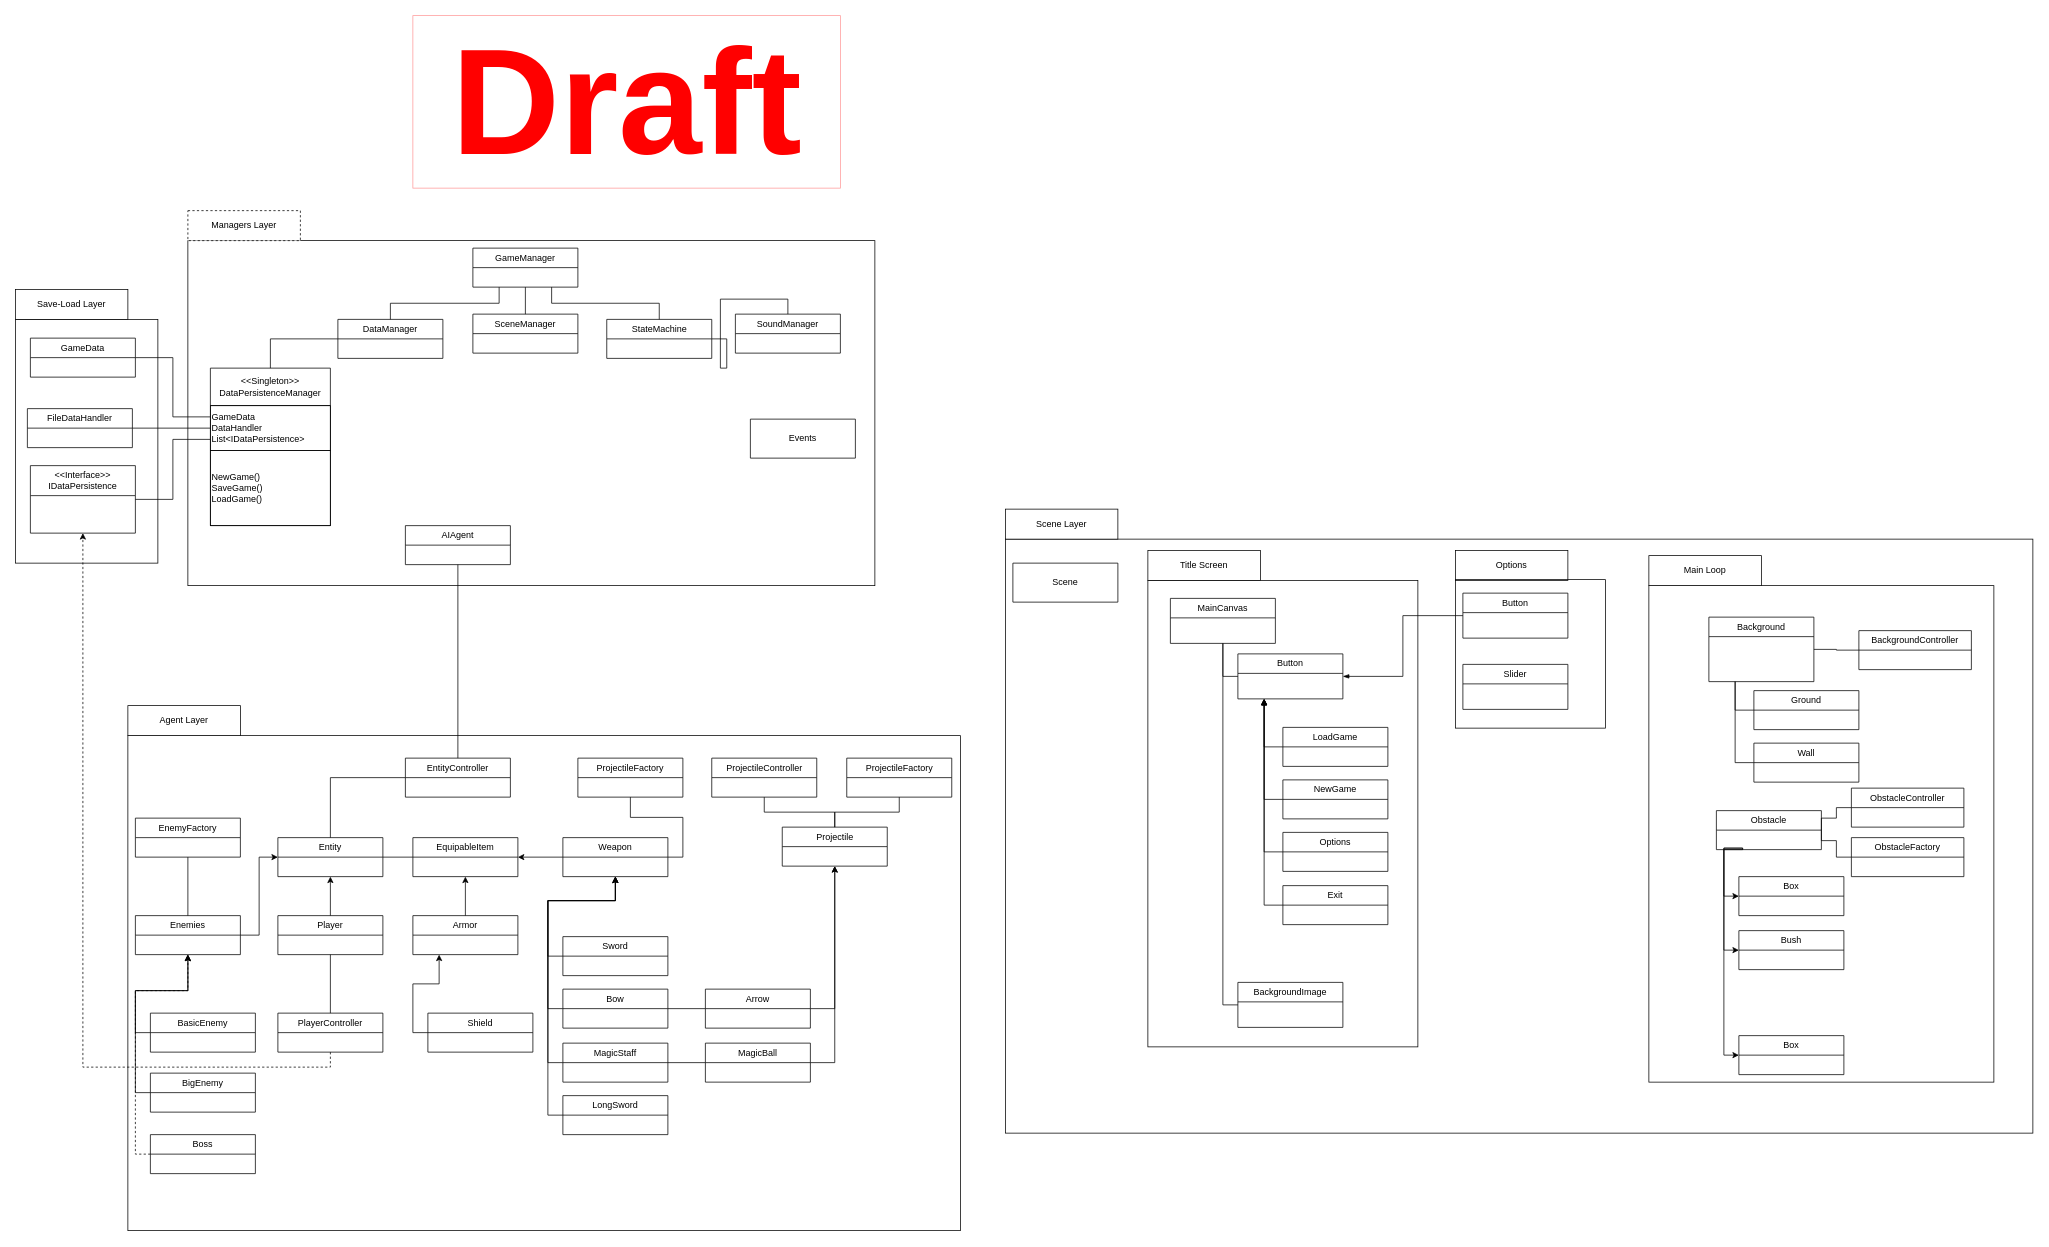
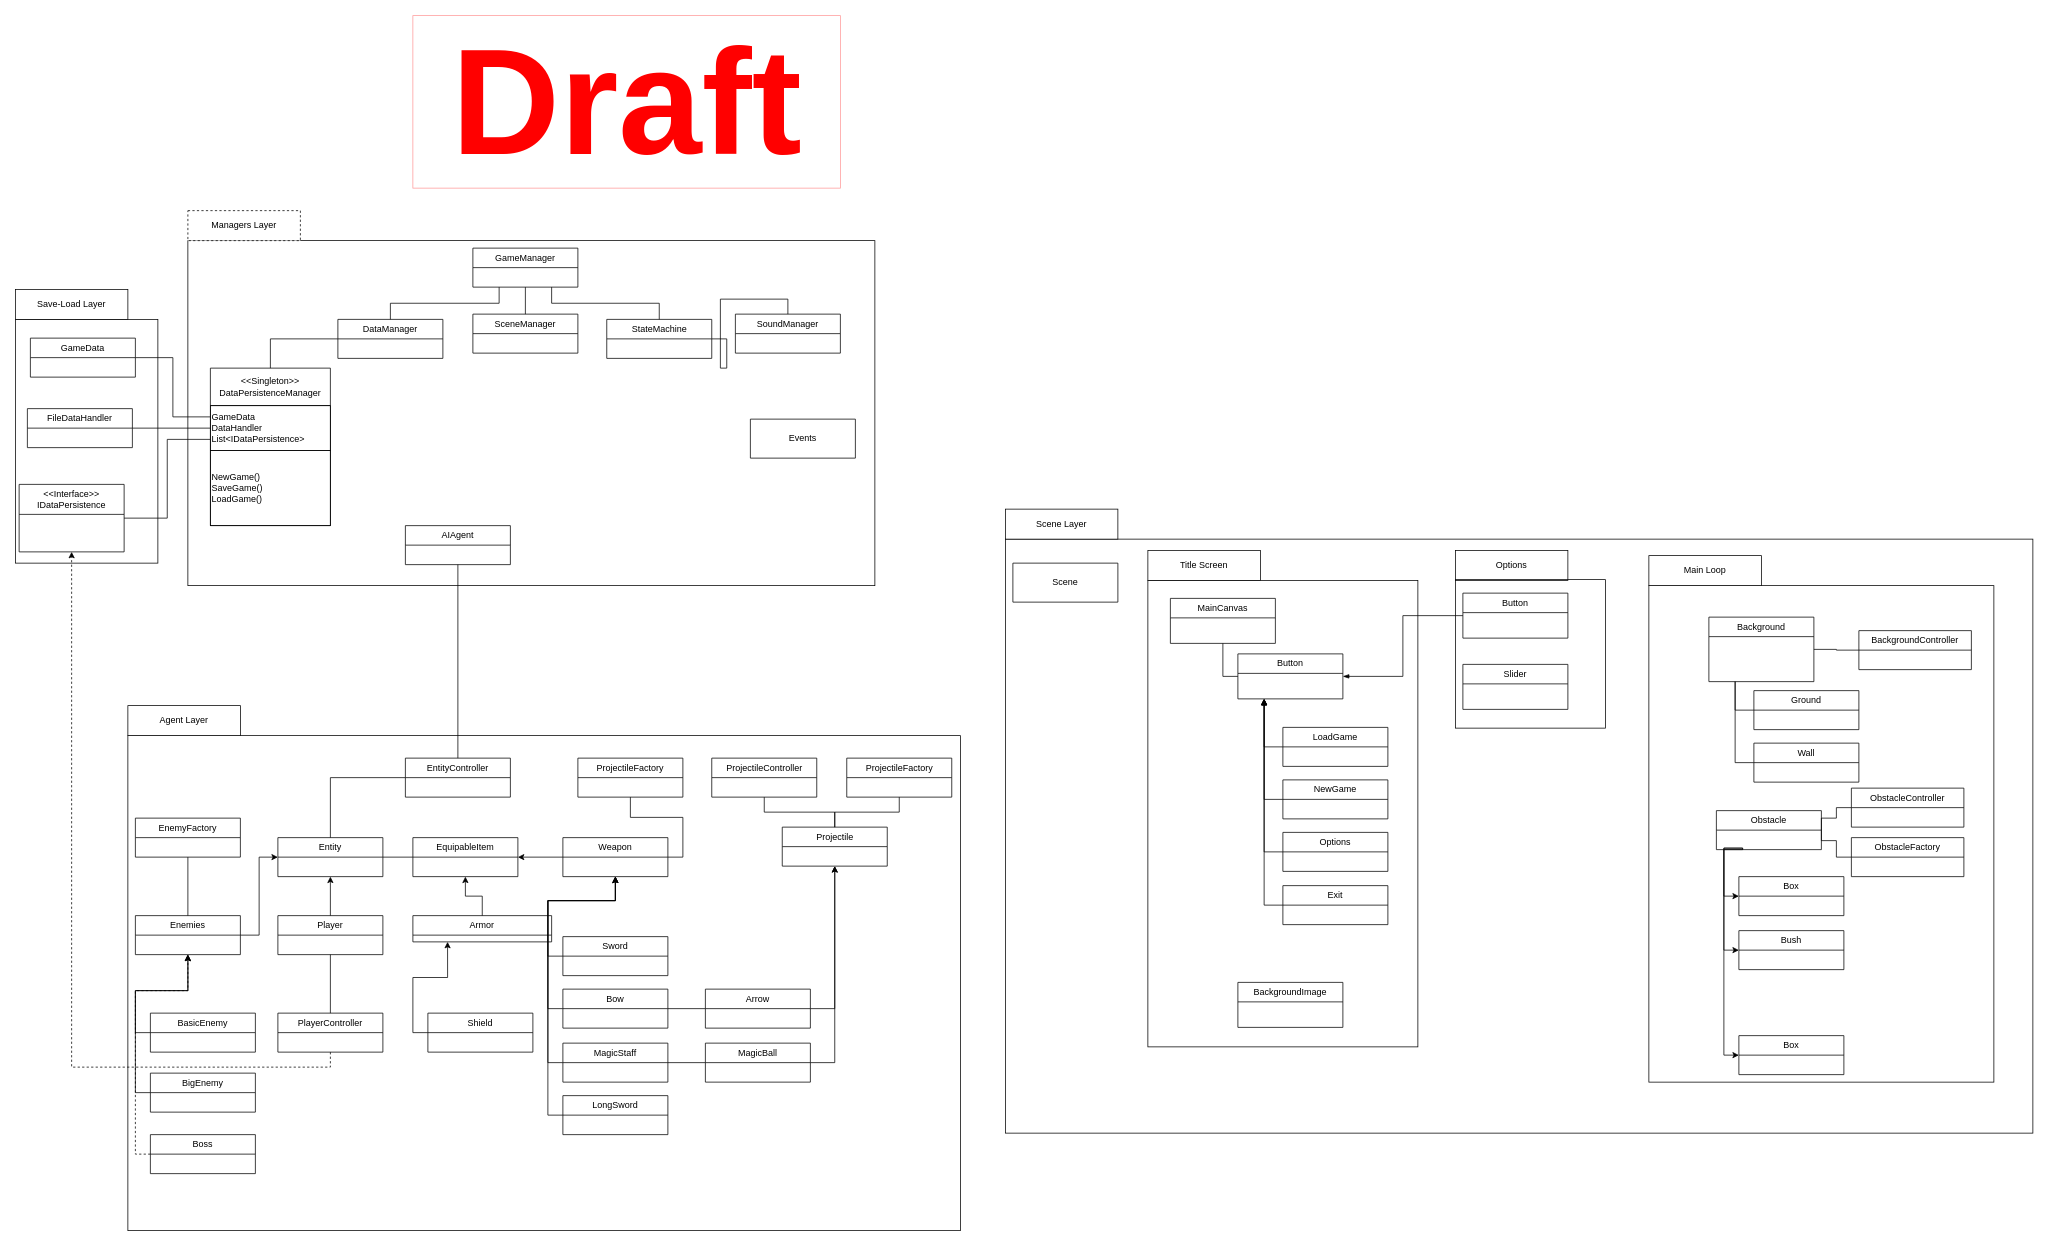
(83, 499) -> (72, 518)
(1223, 849) -> none
(465, 935) -> (482, 929)
